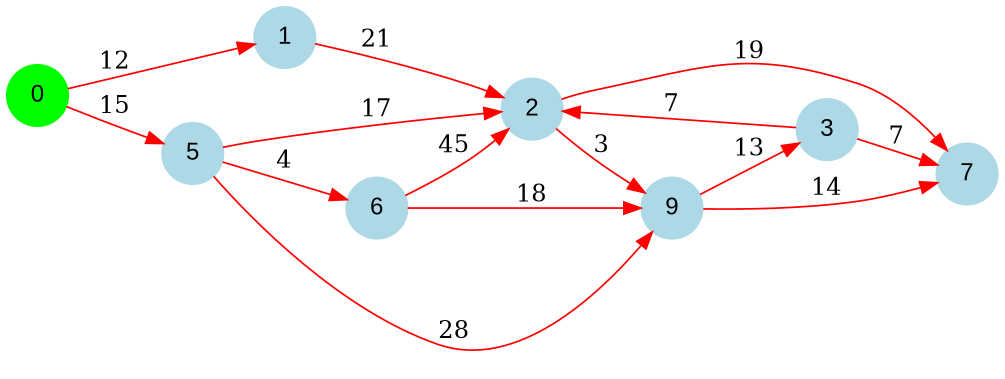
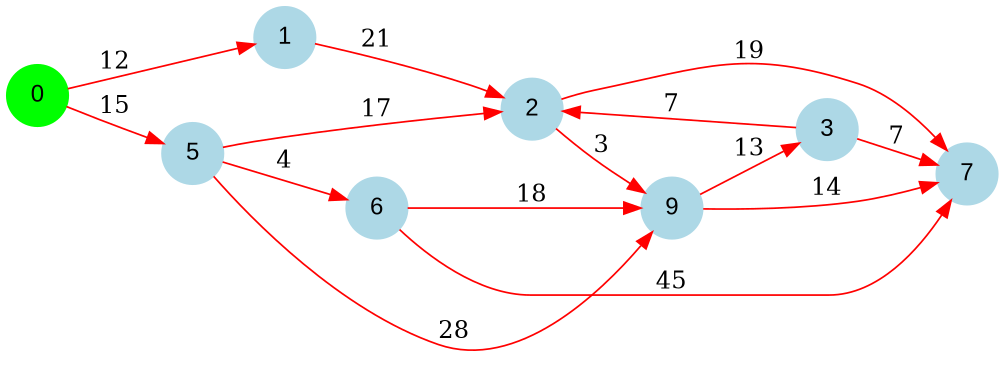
(452, 170) -> (677, 295)
